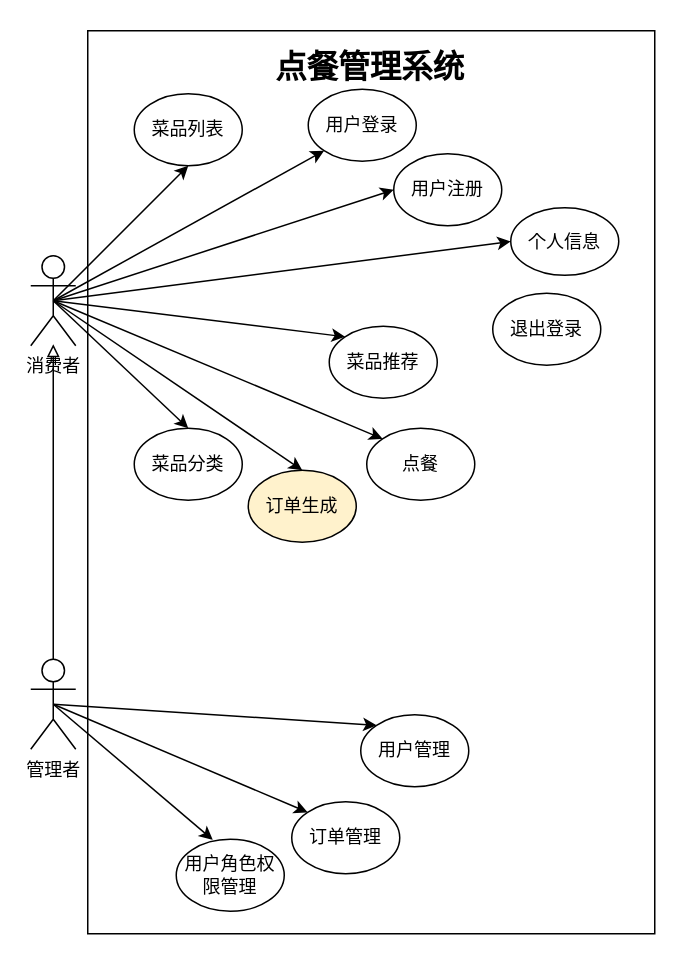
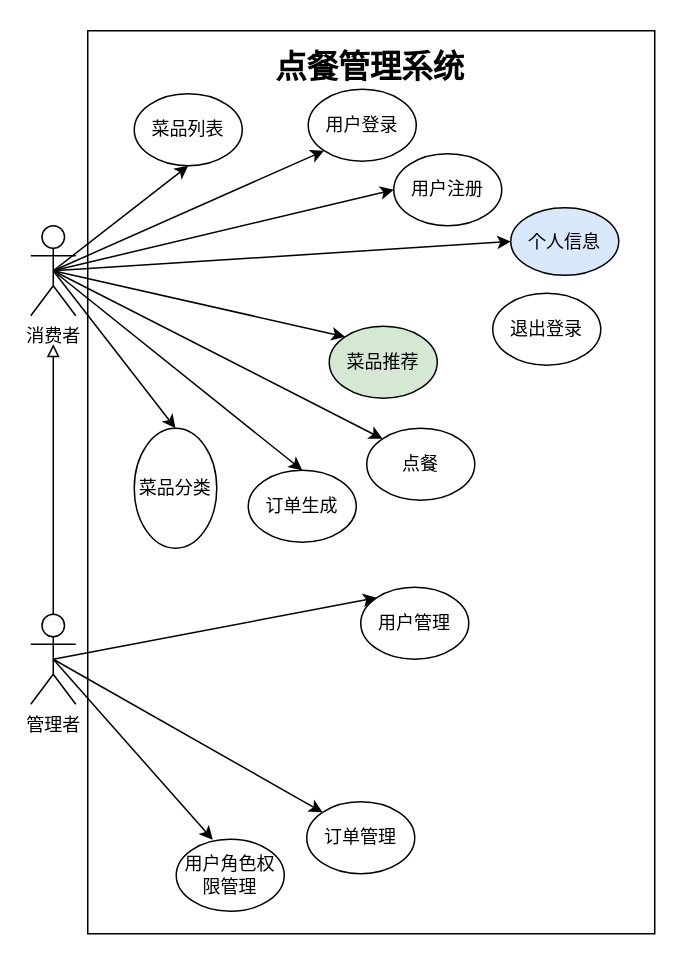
(565, 242) -> (565, 242)
(53, 301) -> (53, 271)
(383, 362) -> (383, 362)
(188, 464) -> (176, 488)
(302, 506) -> (302, 506)
(53, 704) -> (53, 659)
(415, 751) -> (415, 623)
(346, 838) -> (361, 838)
